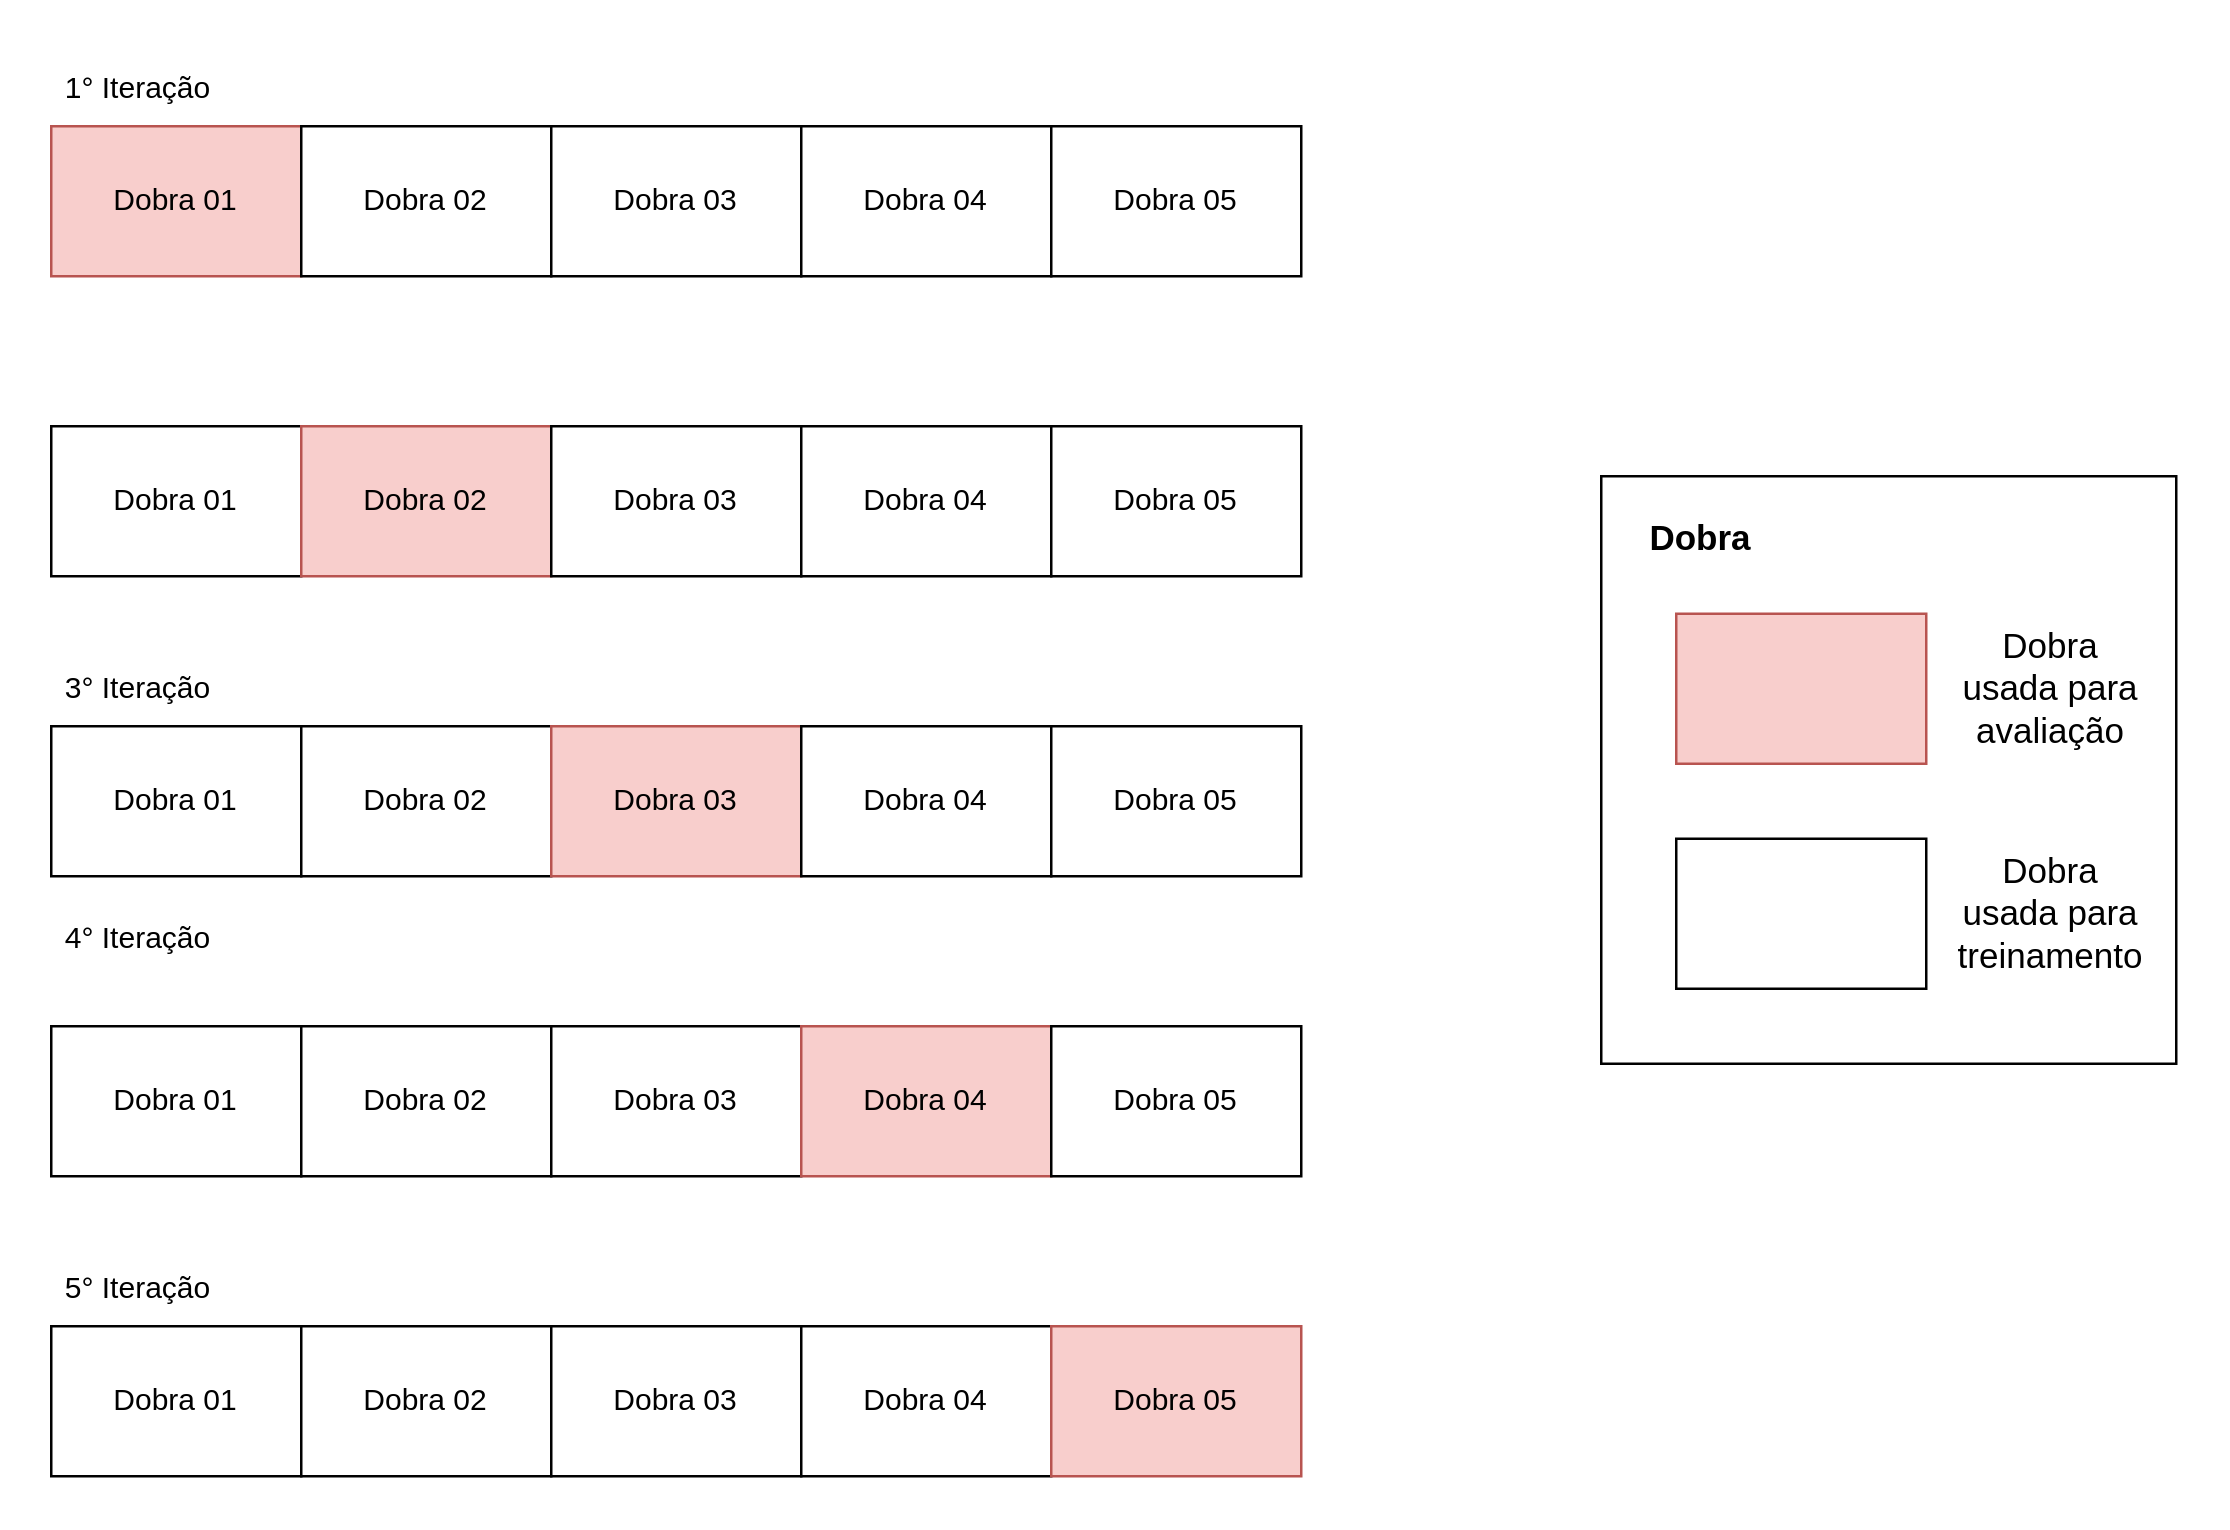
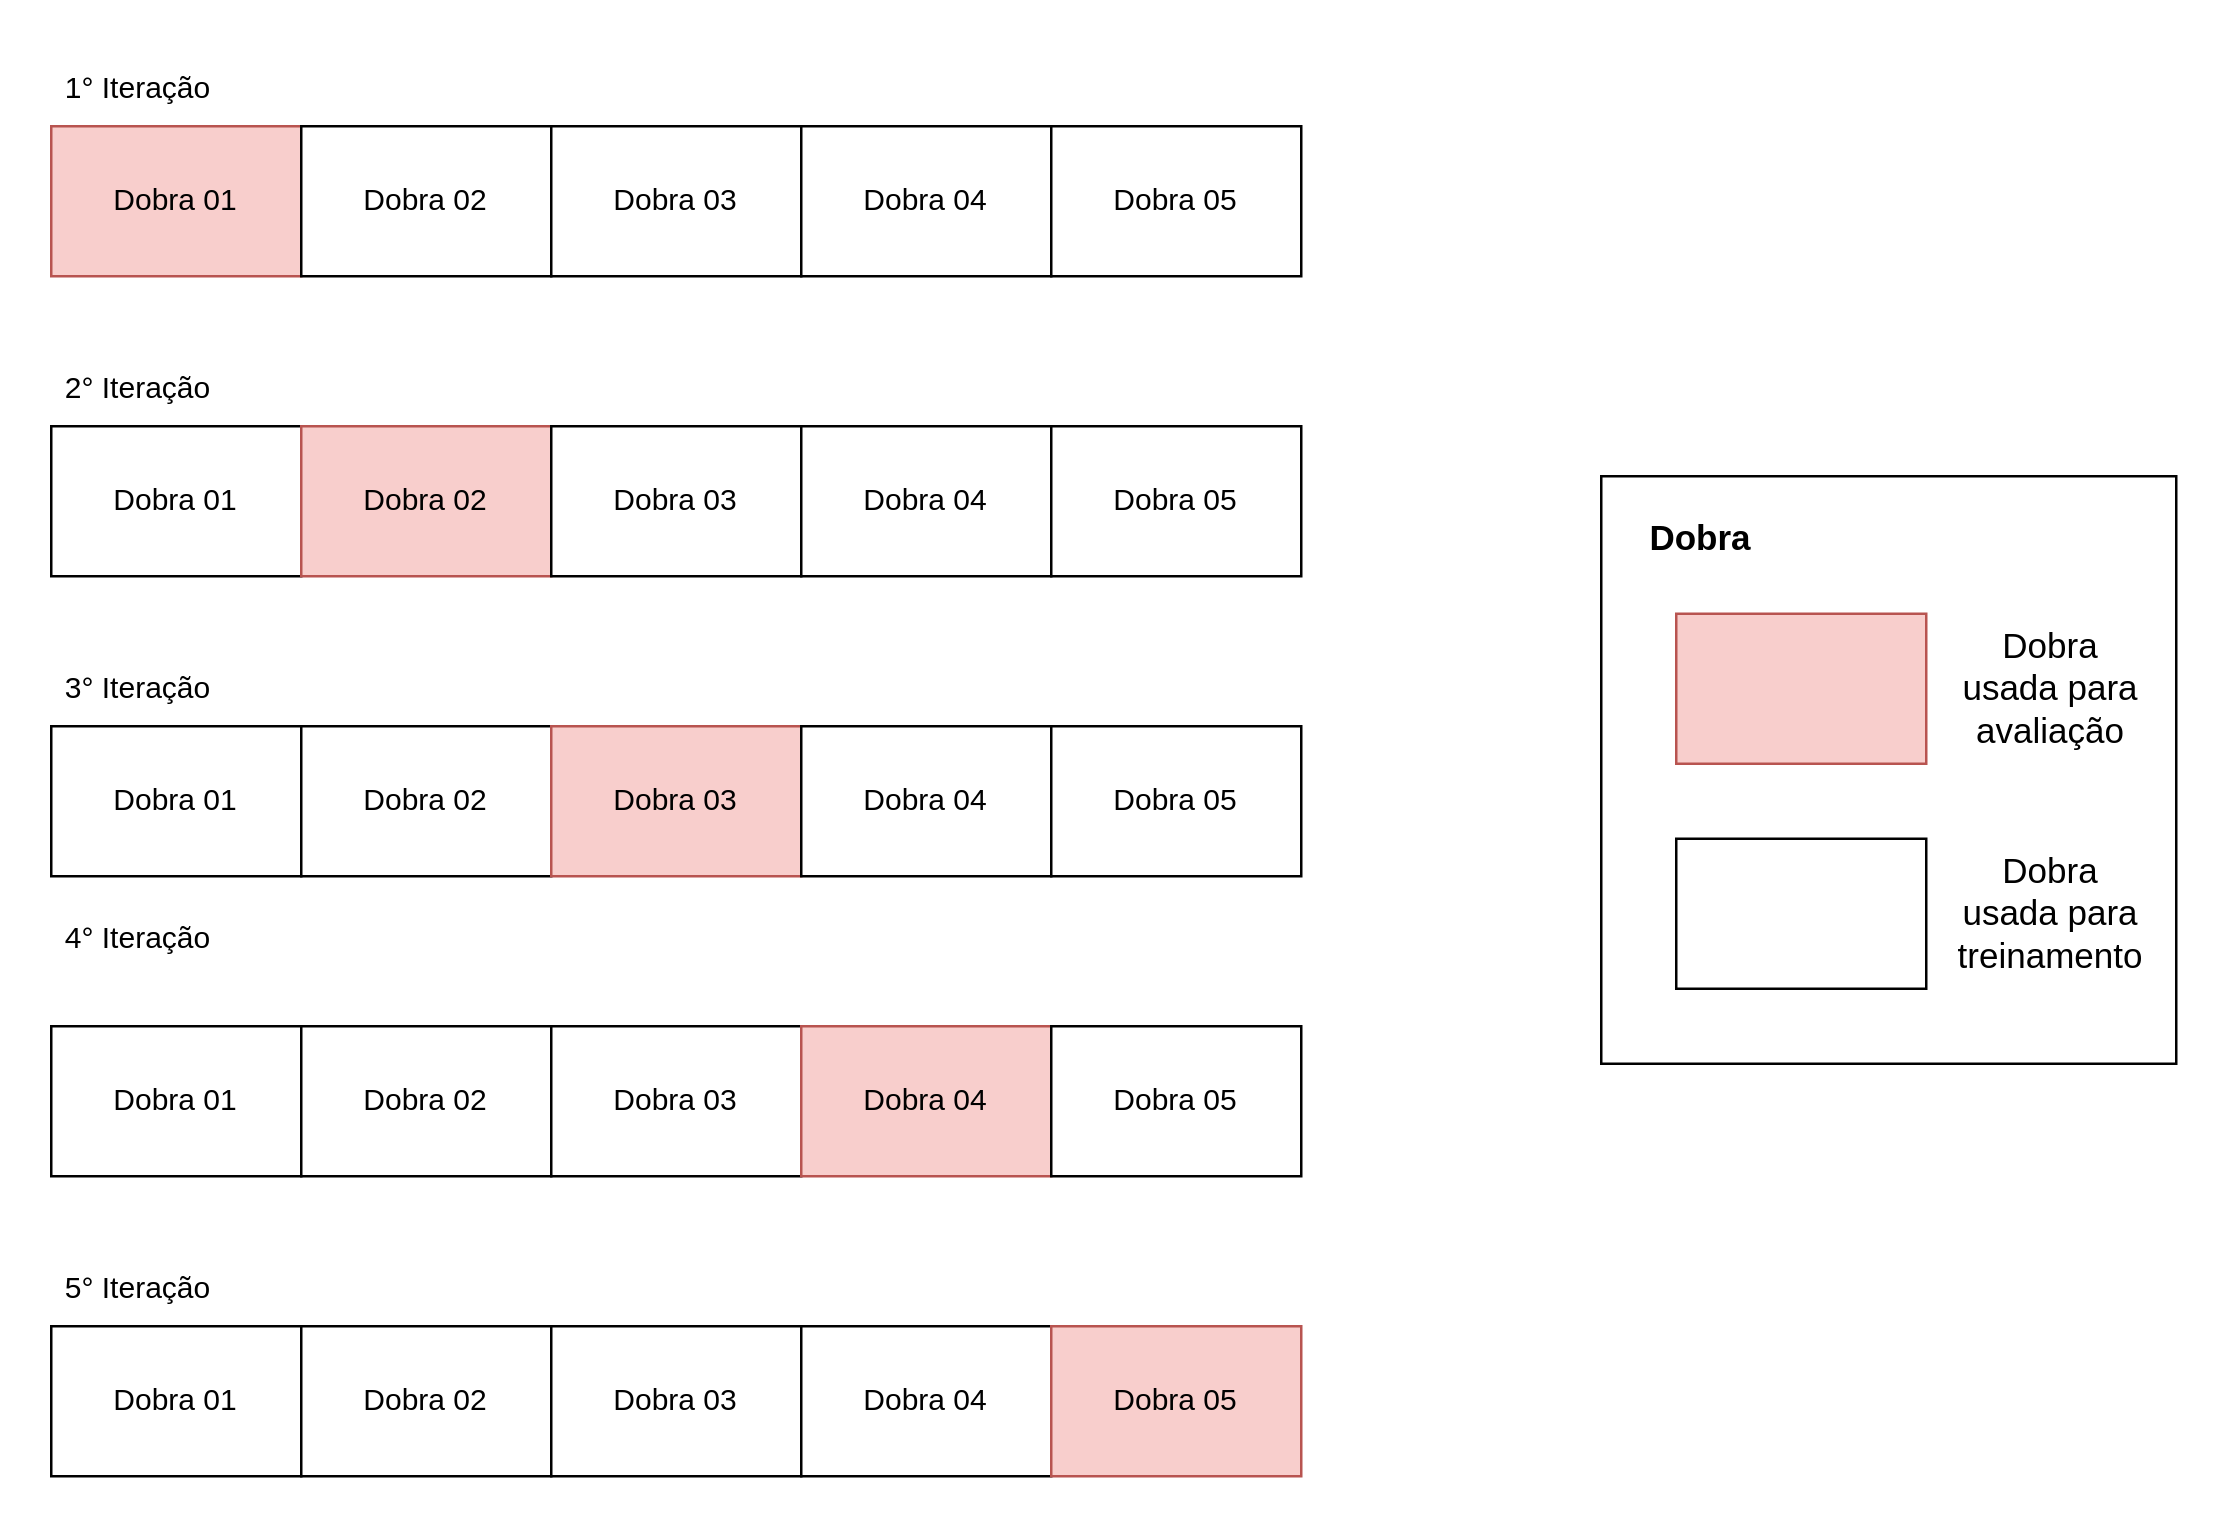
none -> (139, 389)
